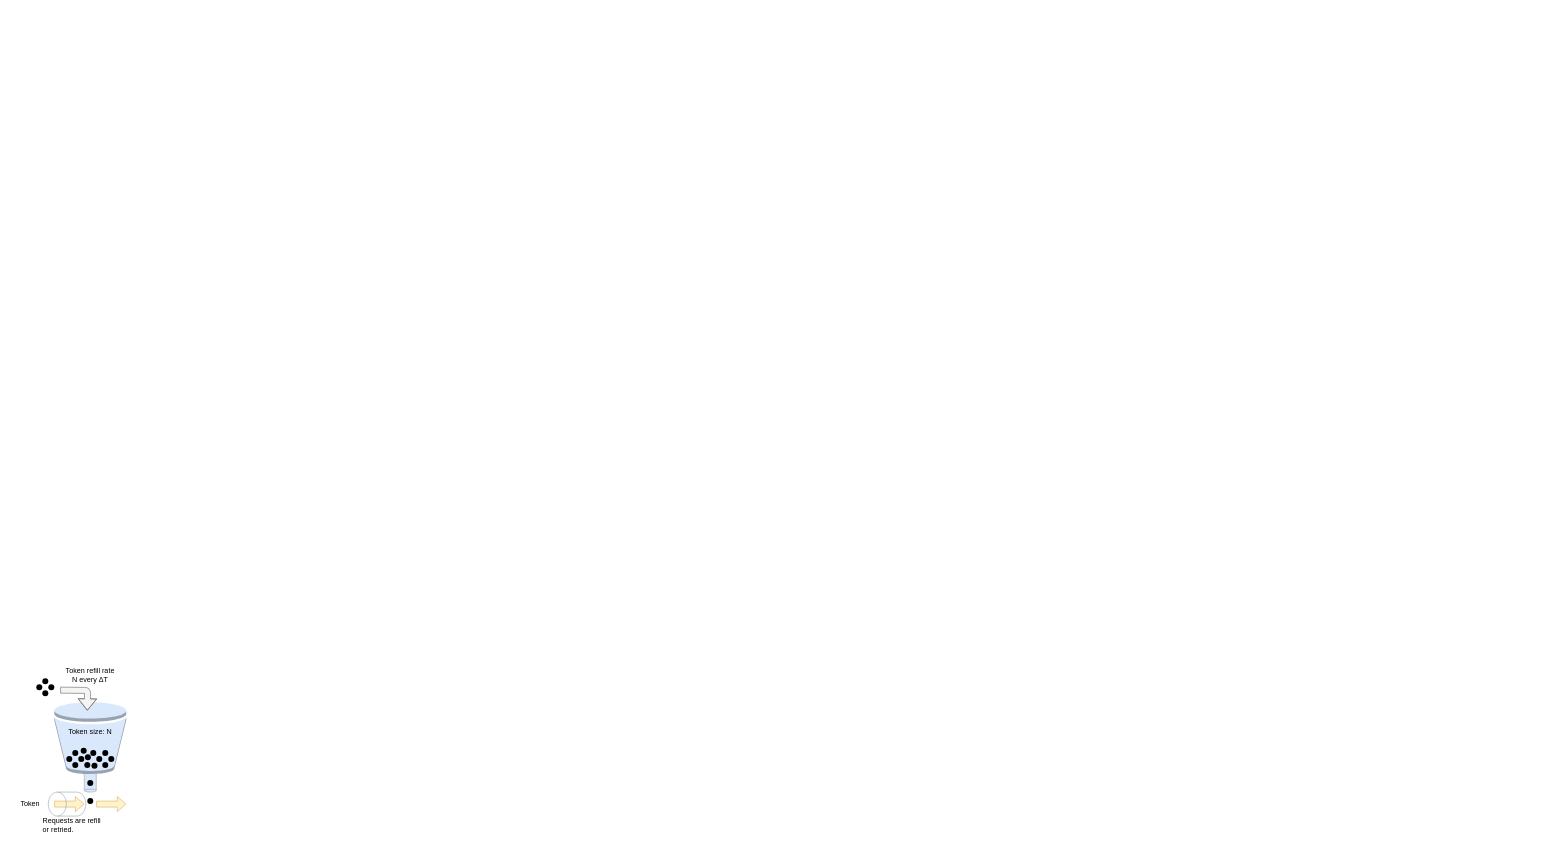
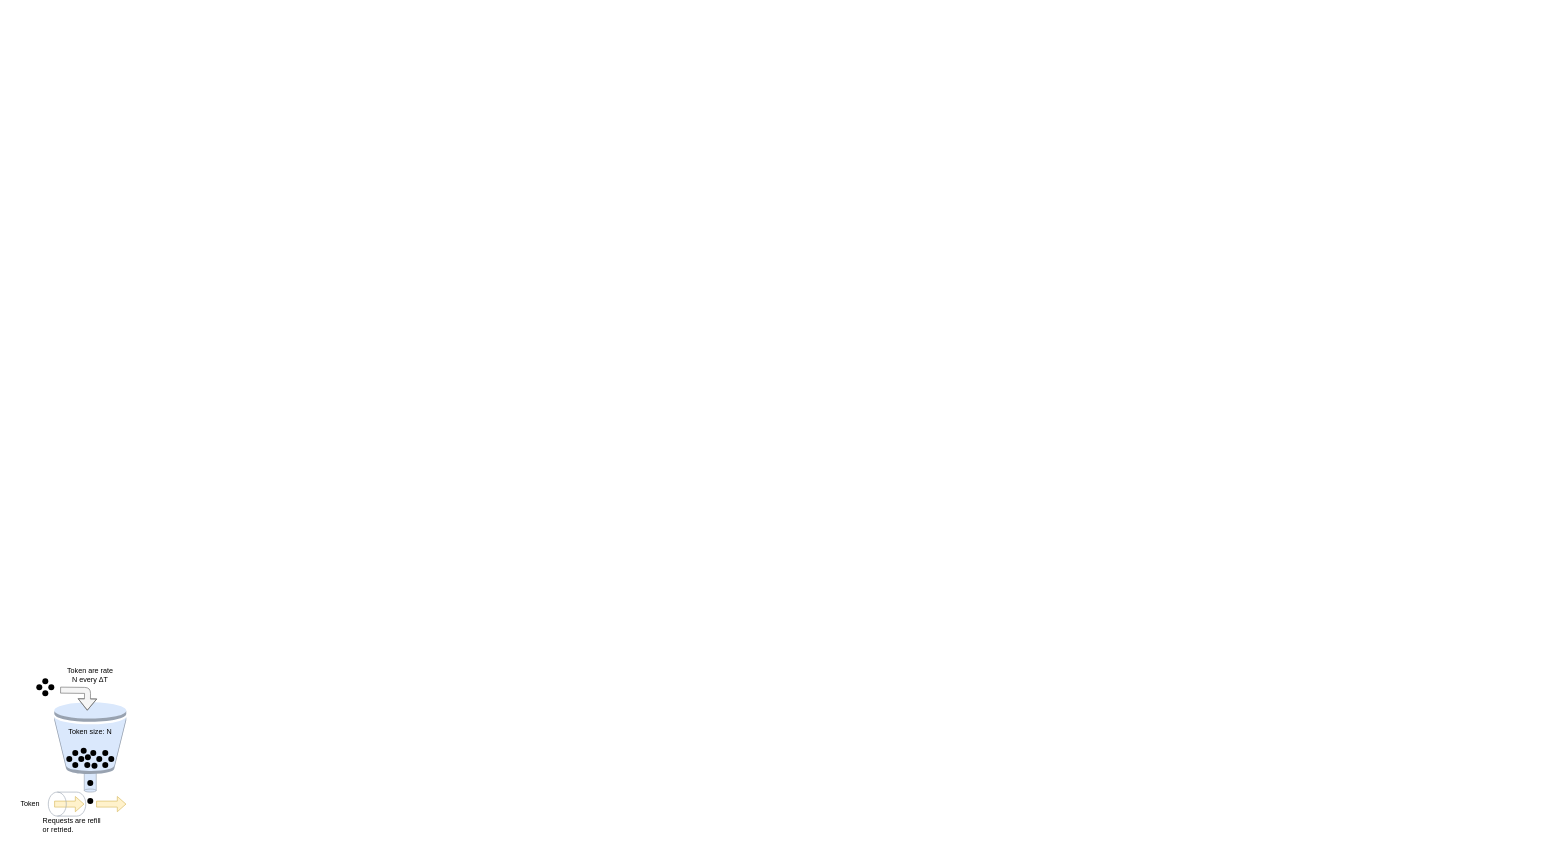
(90, 675) -> (90, 675)
